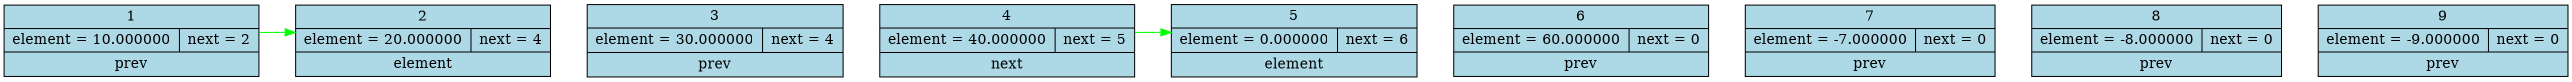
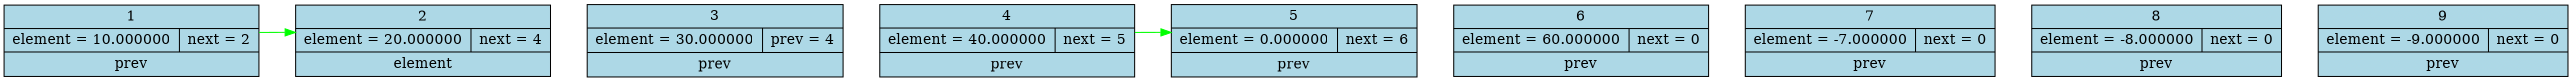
(803, 40) -> (803, 40)
(1007, 64) -> (1007, 64)
(1294, 64) -> (1294, 64)
